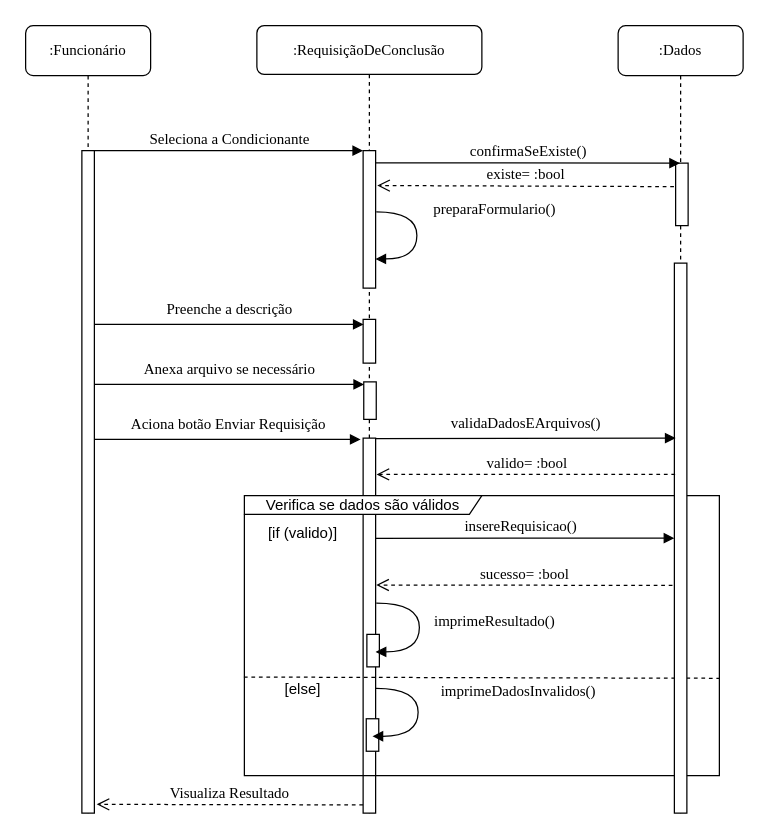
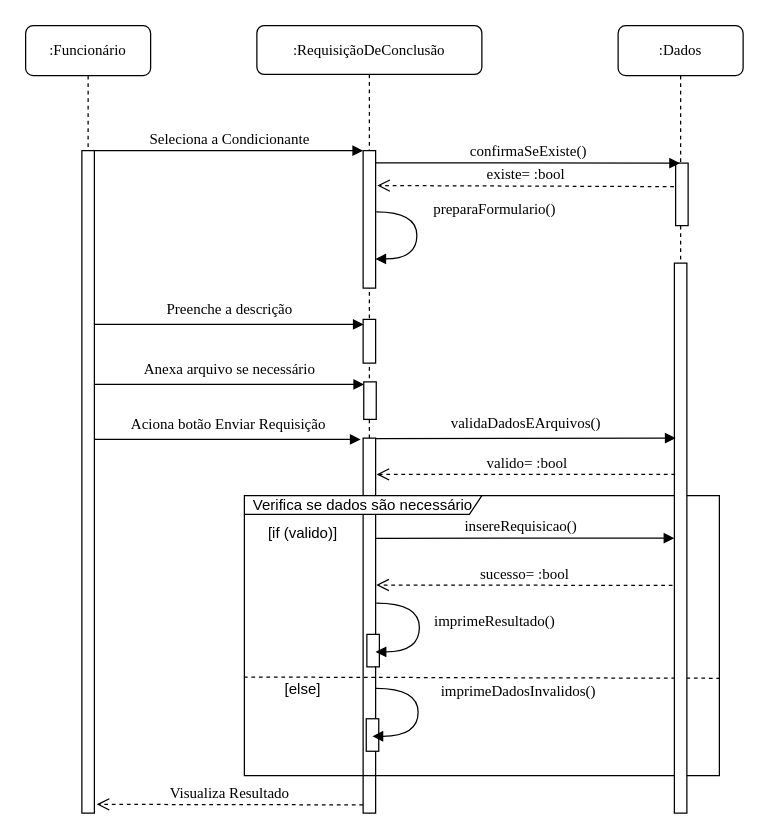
(363, 506) -> (363, 506)
